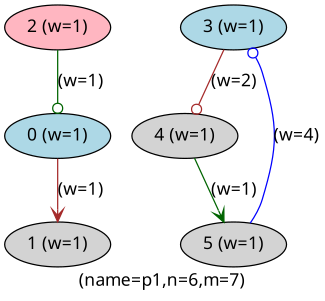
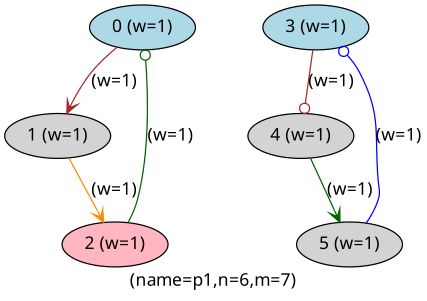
(234, 82) -> (331, 82)
(297, 136) -> (399, 136)
none -> (83, 185)
